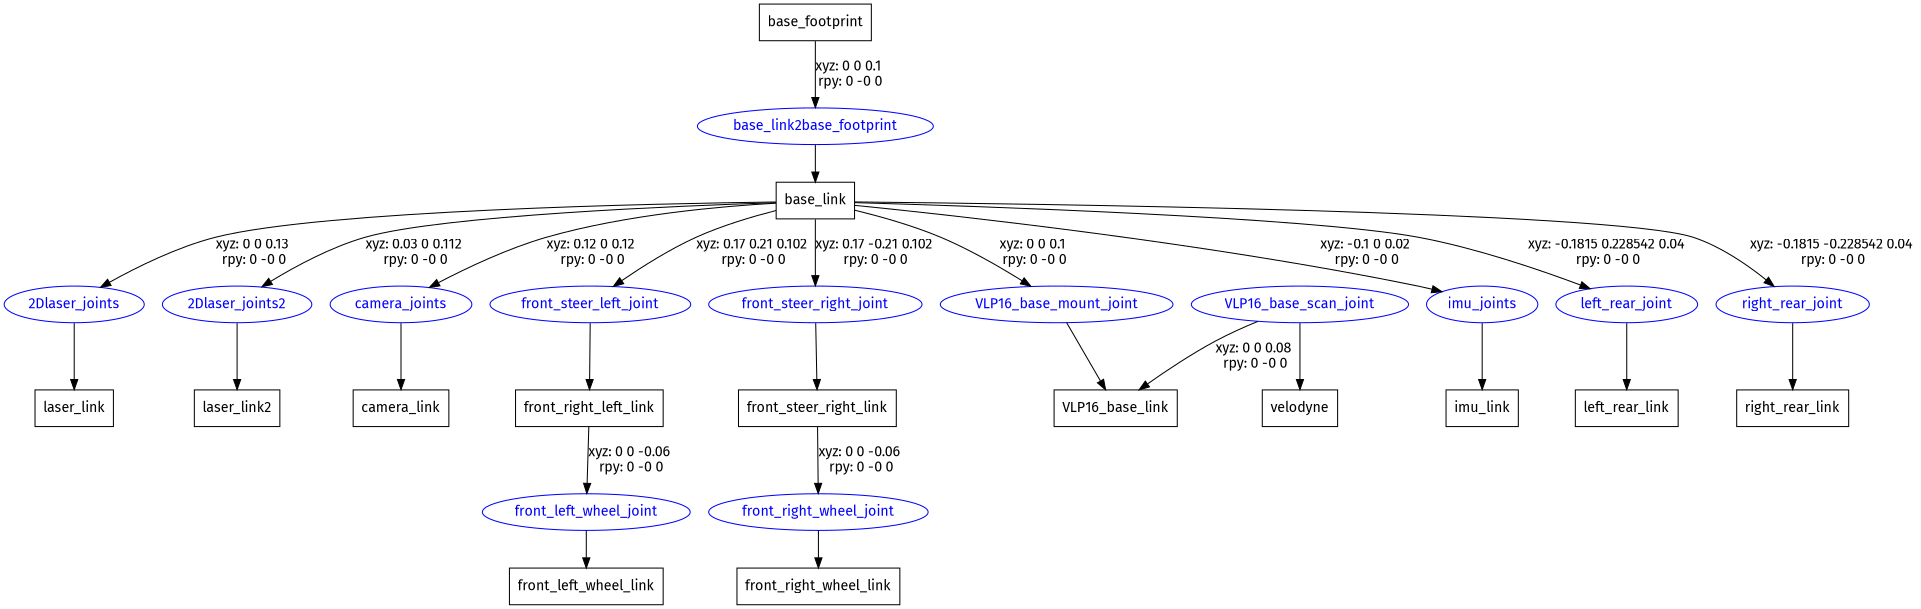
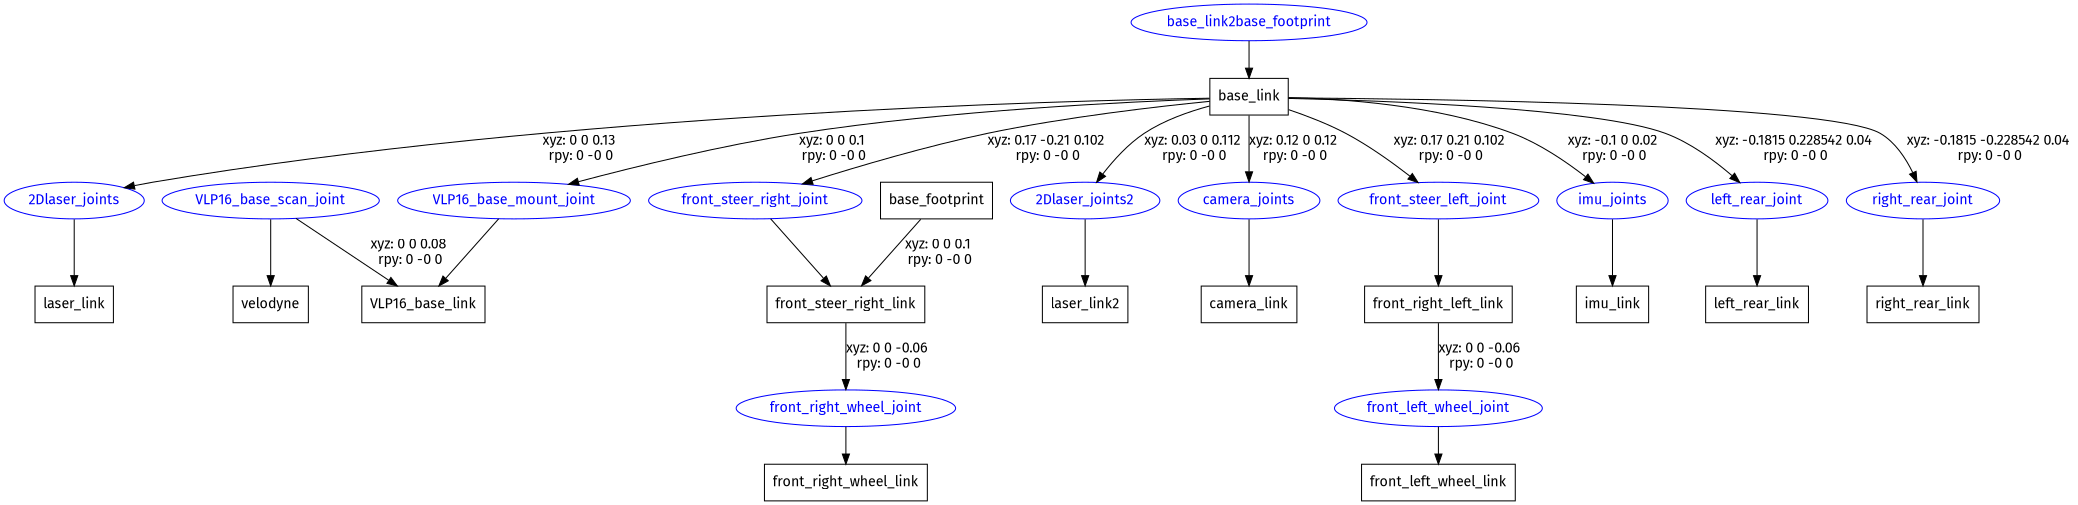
(815, 69) -> (895, 249)
